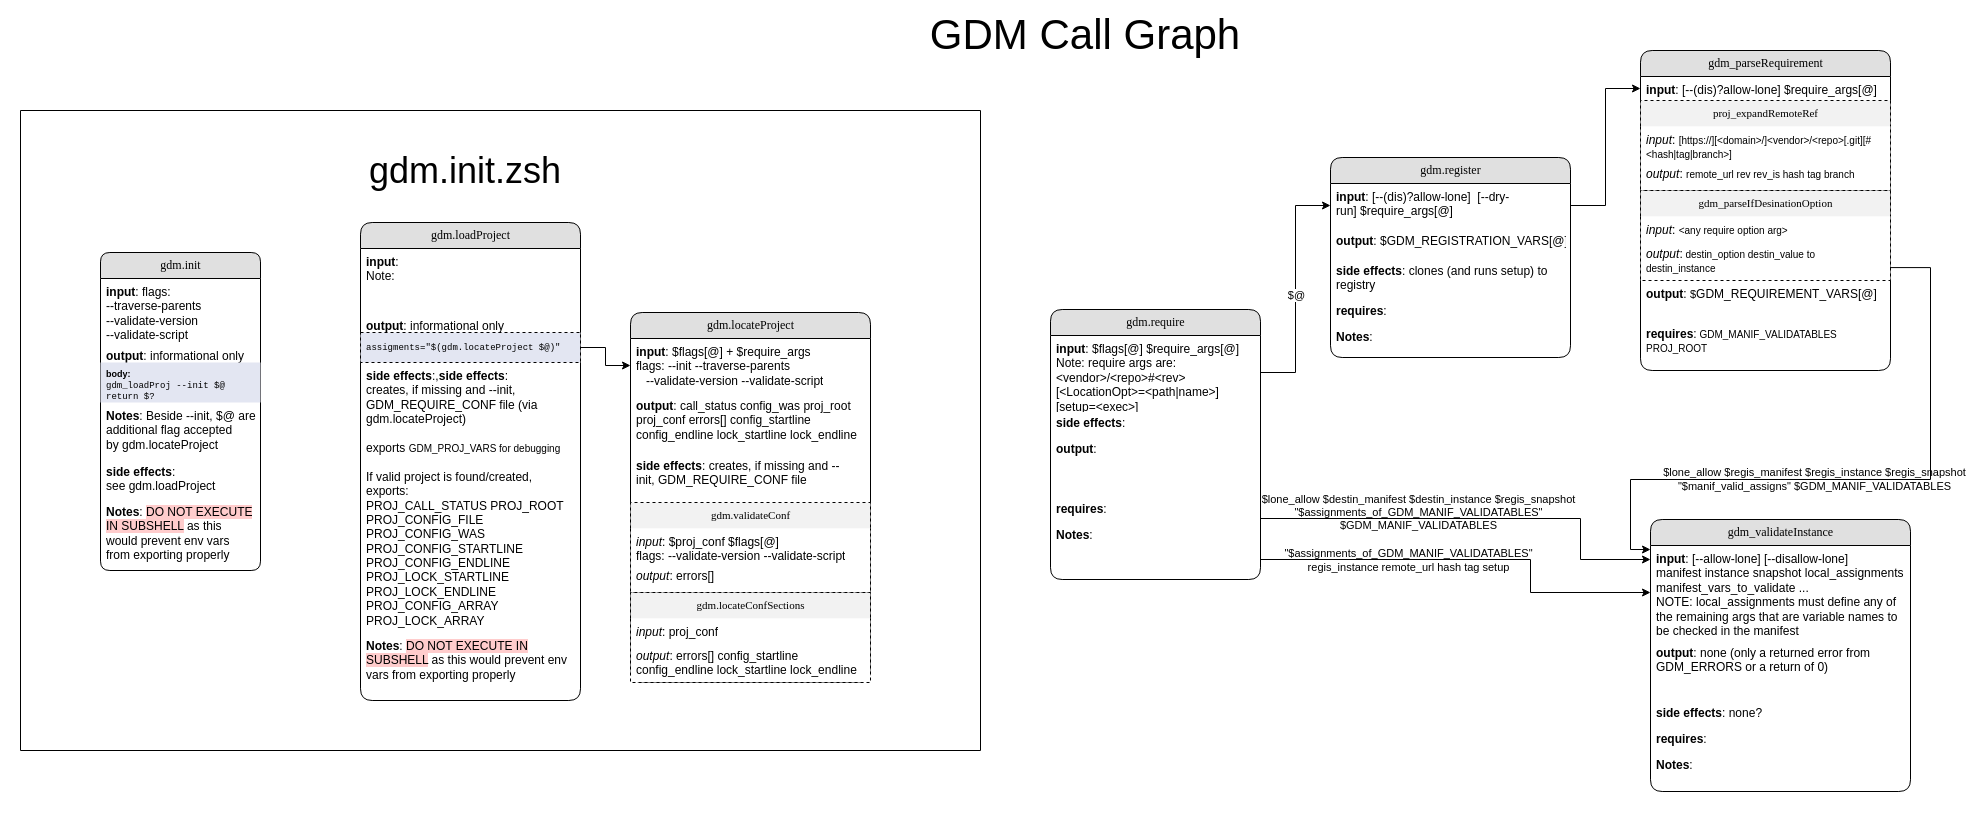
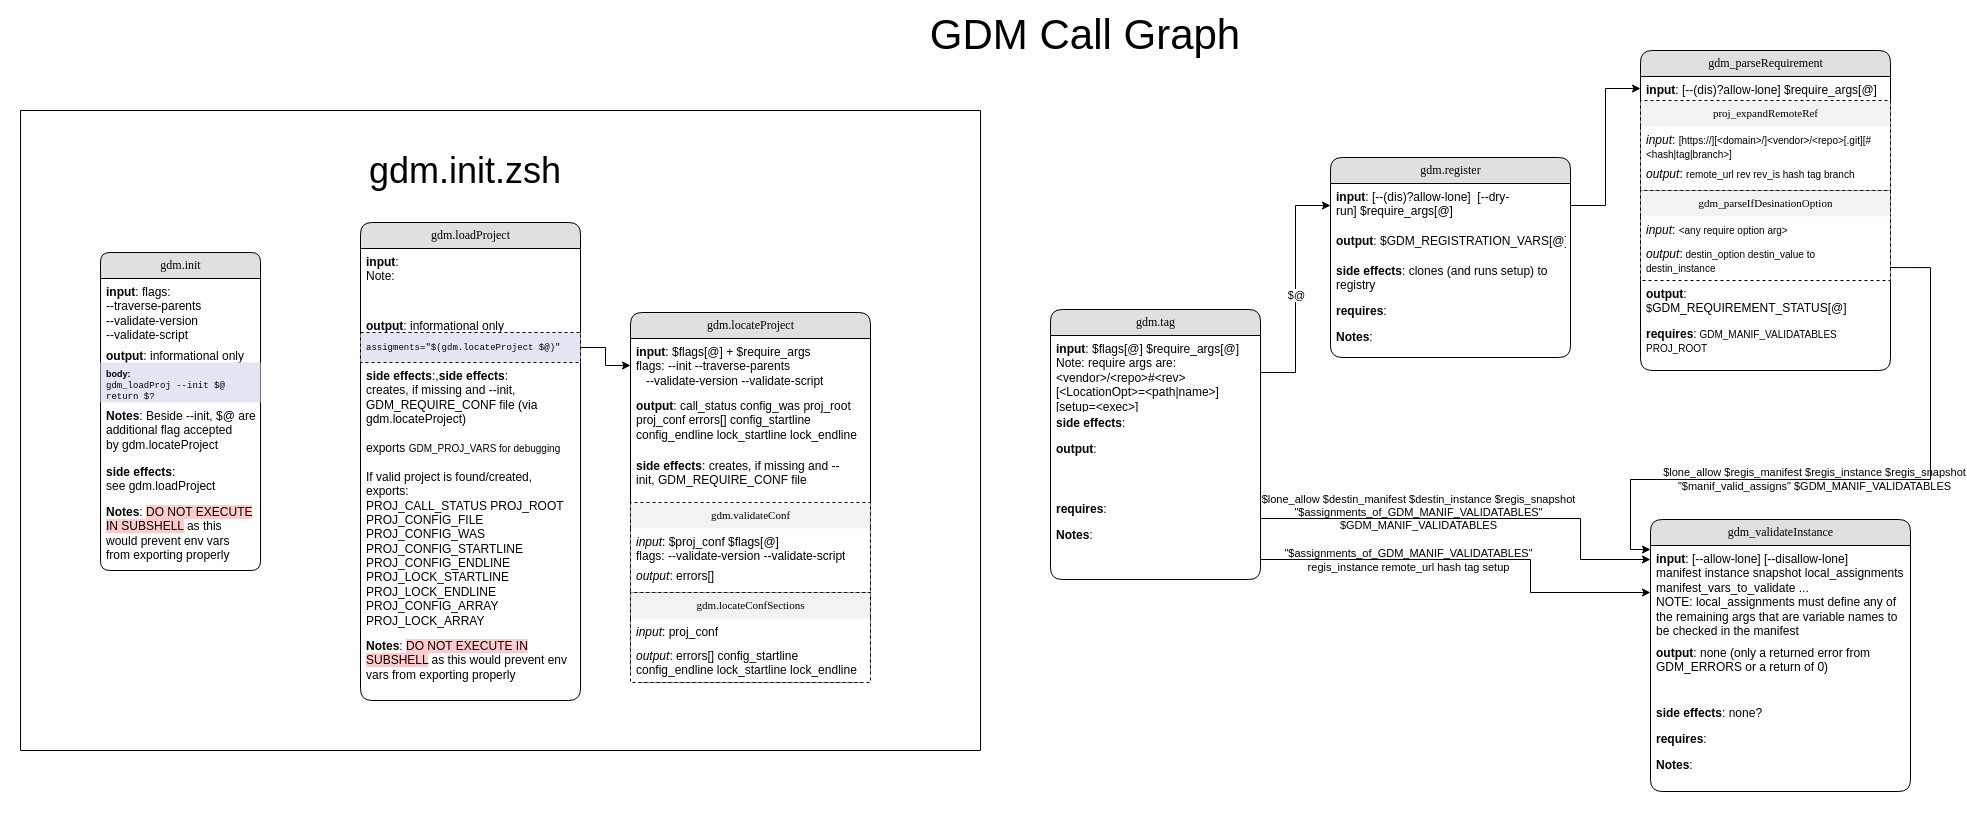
(1751, 295) -> (1758, 295)
(1156, 323) -> (1156, 323)
